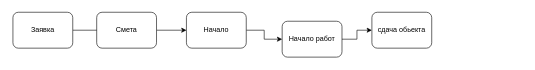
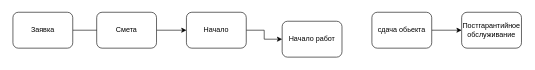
(359, 30) -> none
none -> (456, 30)
none -> (492, 30)
